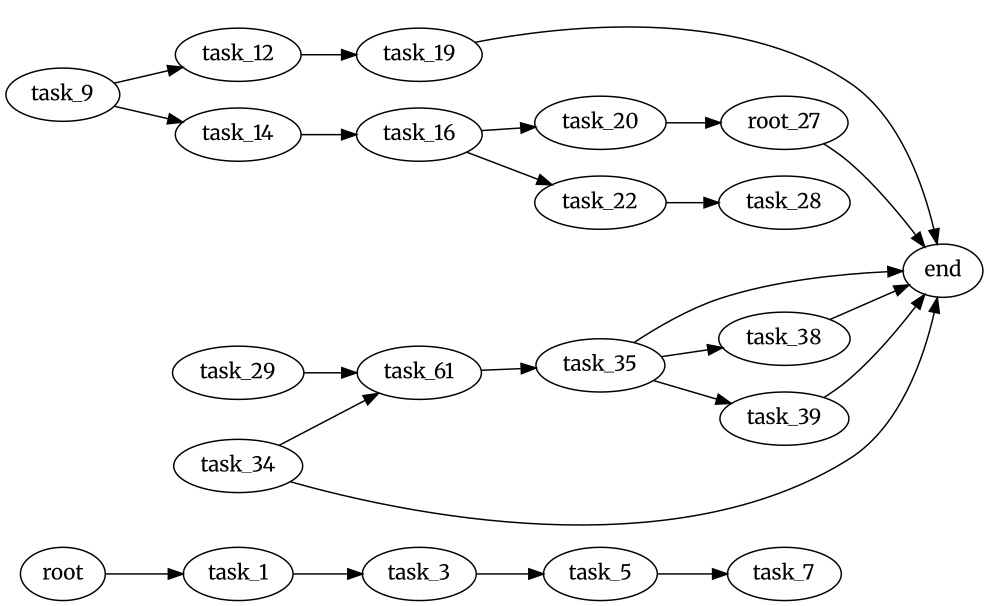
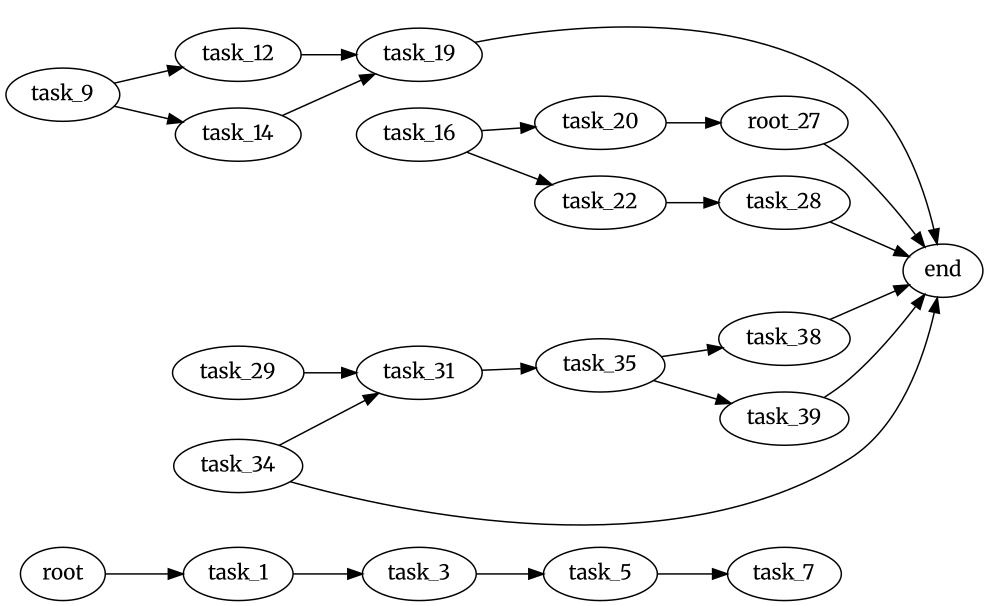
(321, 135) -> (322, 98)
(755, 289) -> (863, 236)
(419, 373) -> (419, 373)
